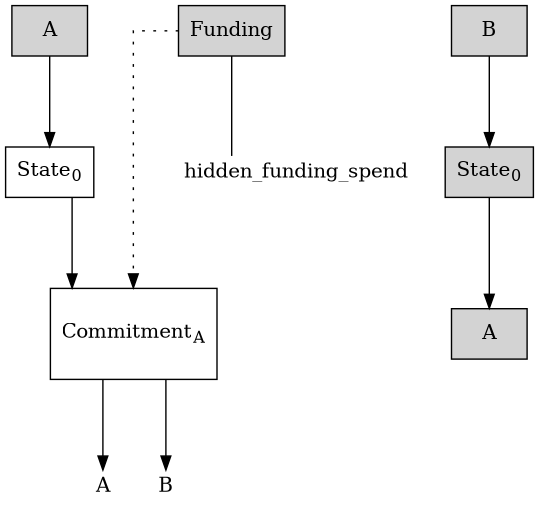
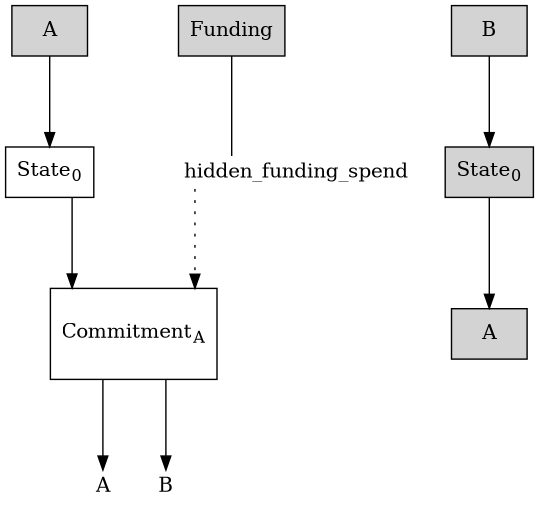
(133, 130) -> (195, 232)
